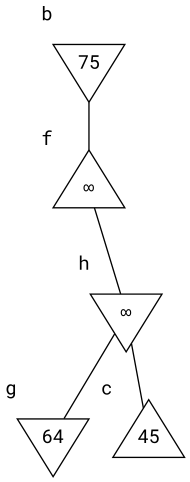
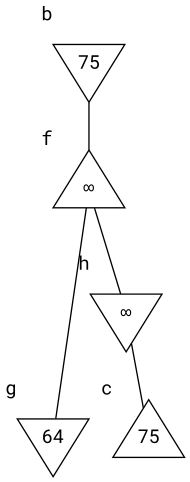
(89, 376) -> (71, 313)
(149, 438) -> (149, 438)
